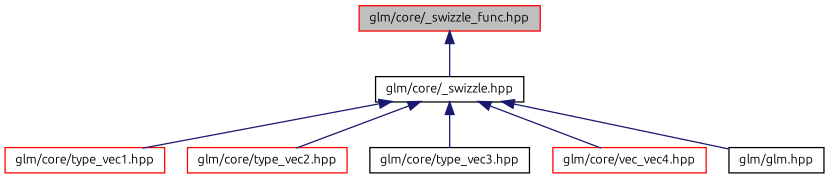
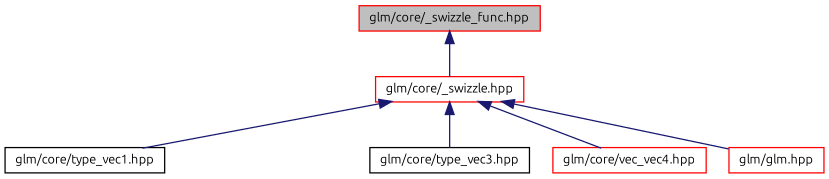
(450, 89) -> (450, 89)
(85, 160) -> (85, 160)
(267, 160) -> none
(776, 160) -> (776, 160)
